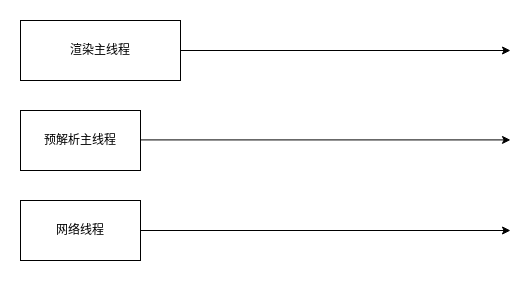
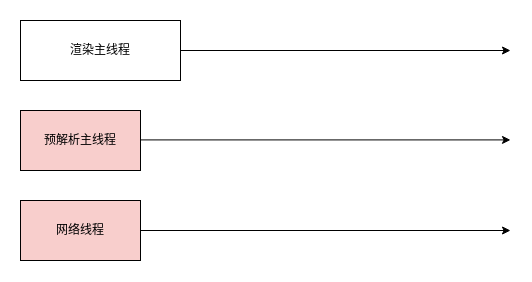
(81, 141) -> (81, 141)
(81, 231) -> (81, 231)
